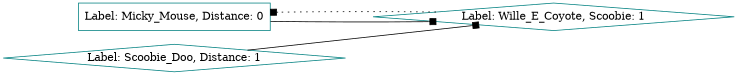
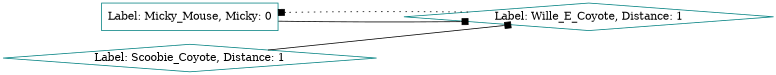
(174, 17) -> (190, 17)
(554, 17) -> (589, 17)
(174, 58) -> (190, 58)
